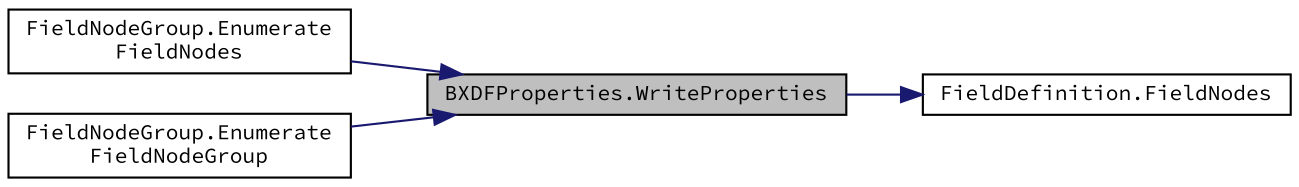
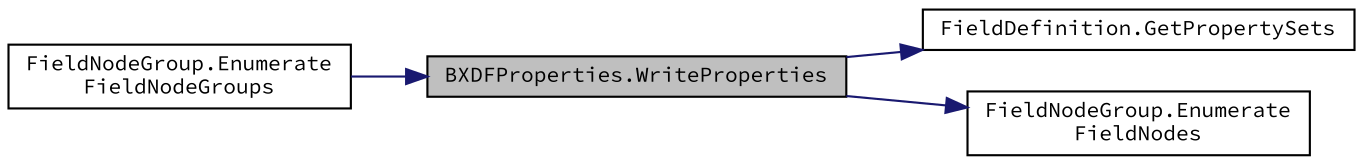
(396, 67) -> (896, 101)
(1107, 95) -> (1139, 30)
(180, 146) -> (180, 77)
